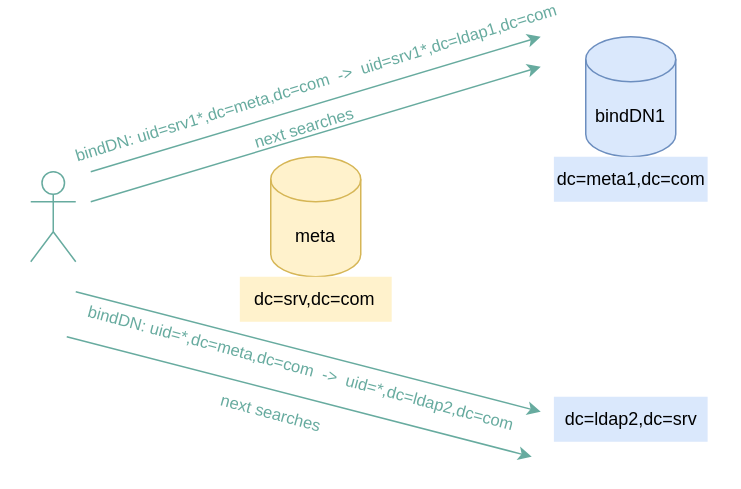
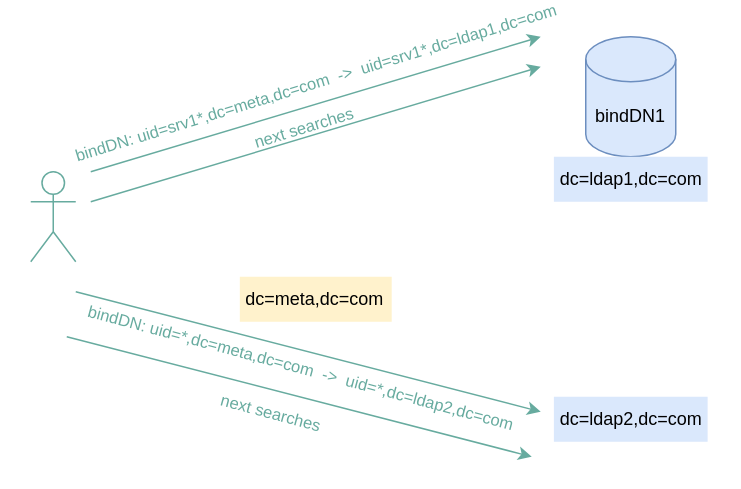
(632, 179) -> (632, 179)
(316, 217) -> none
(315, 299) -> (315, 299)
(632, 419) -> (632, 419)
